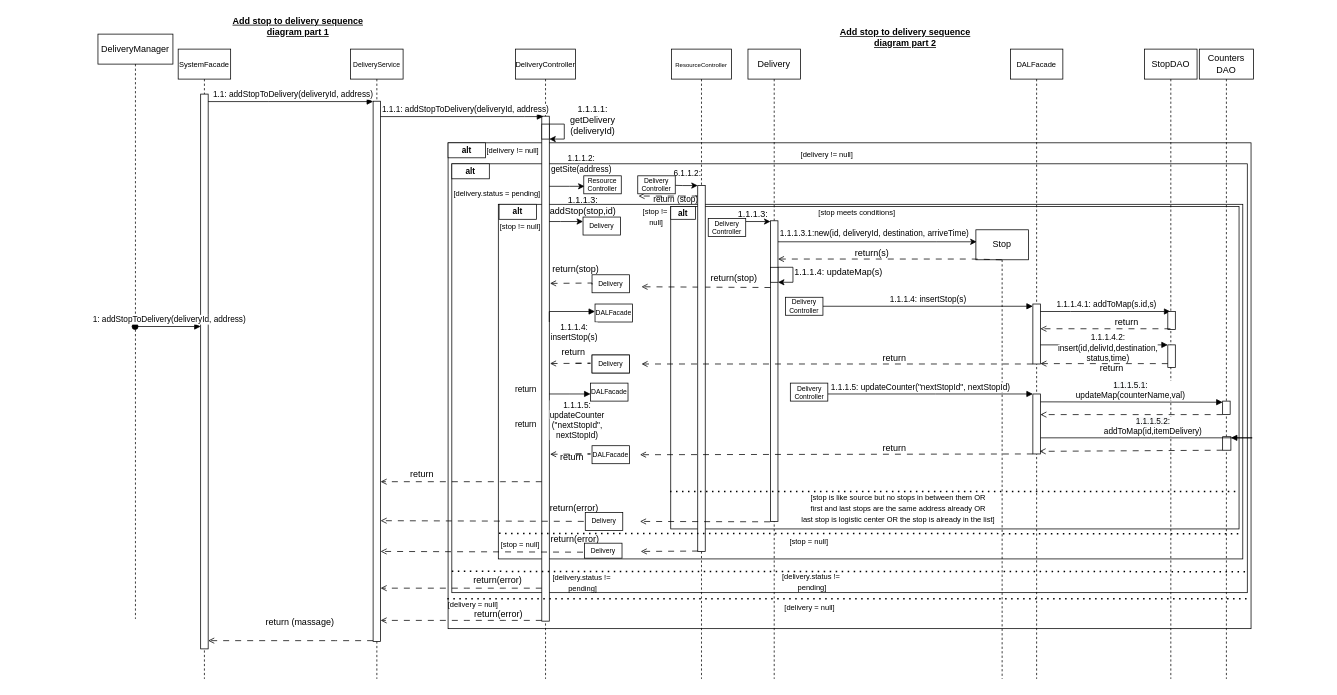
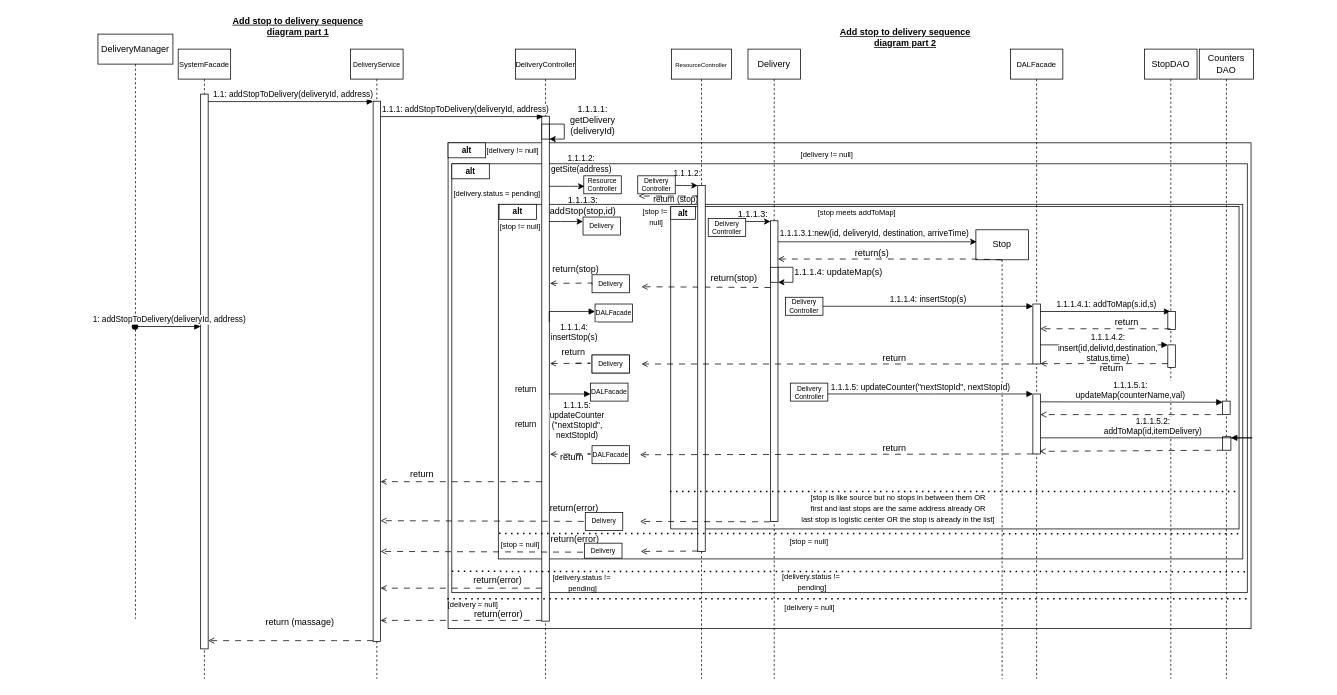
(688, 174) -> (688, 174)
(857, 213) -> (857, 213)
